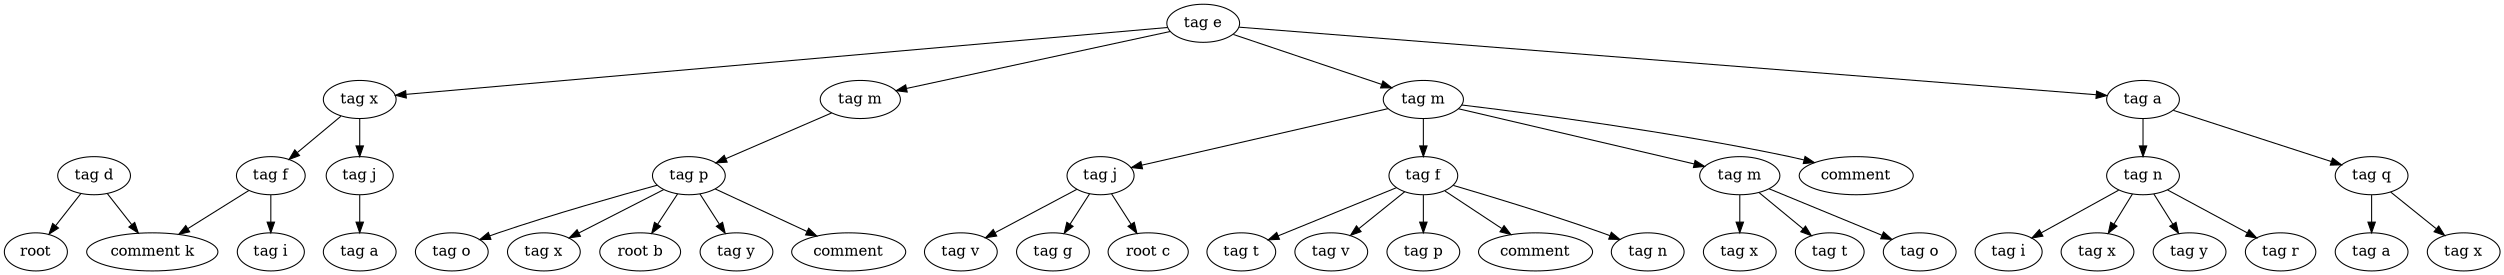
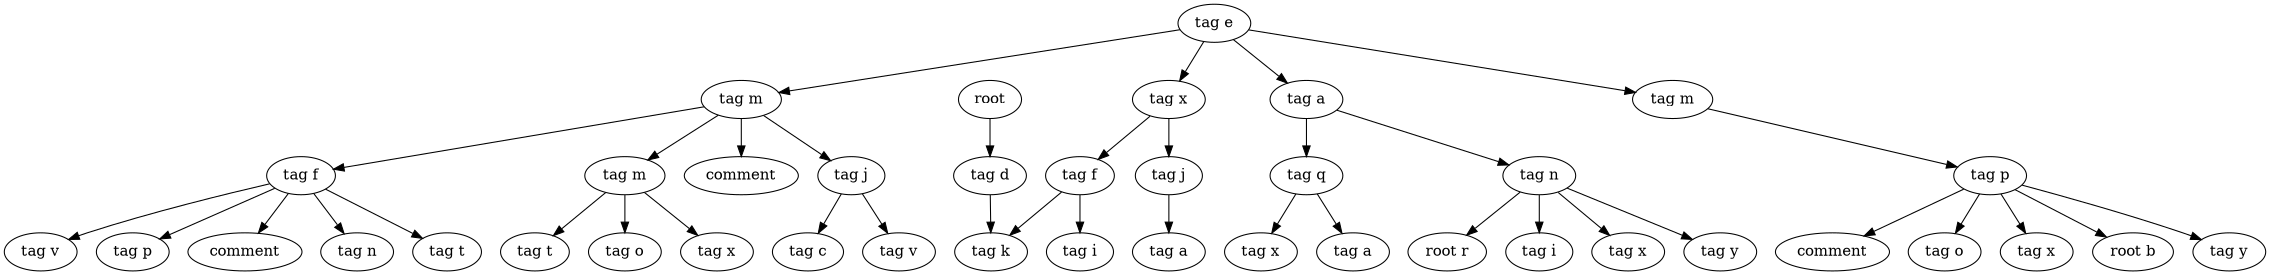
(68, 210) -> (990, 132)
(152, 252) -> (991, 252)
(1053, 252) -> none
(1148, 252) -> (808, 252)
(2281, 252) -> (1447, 252)
